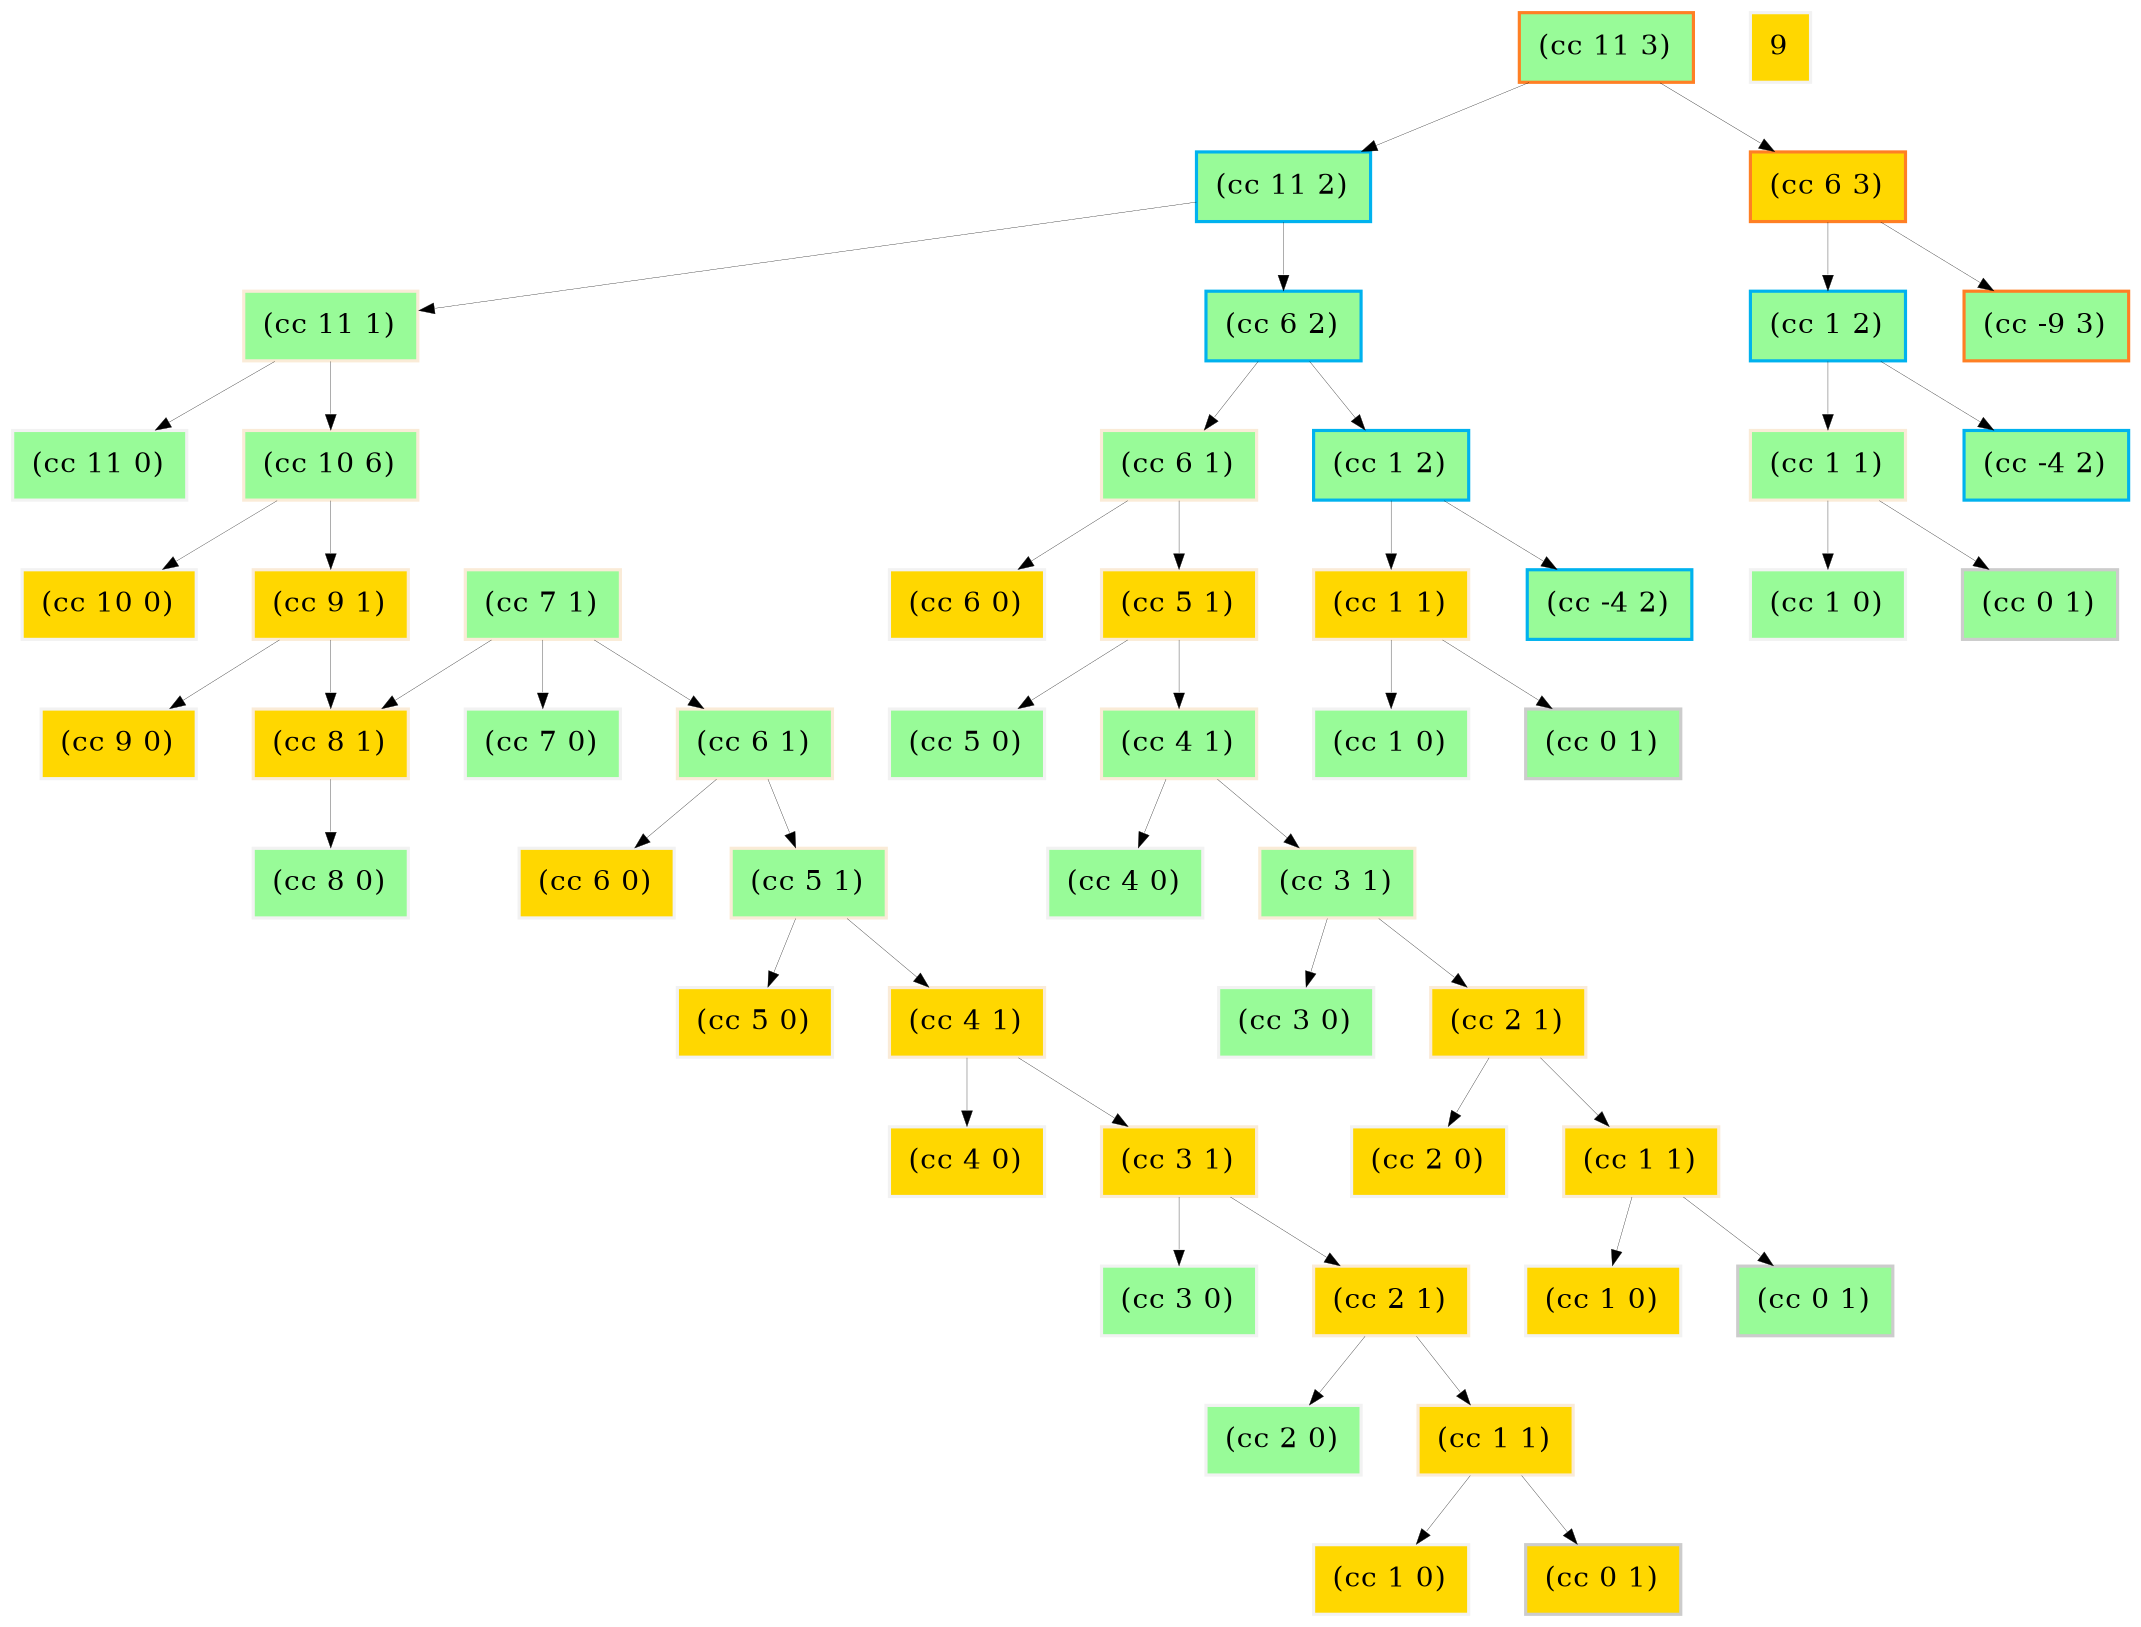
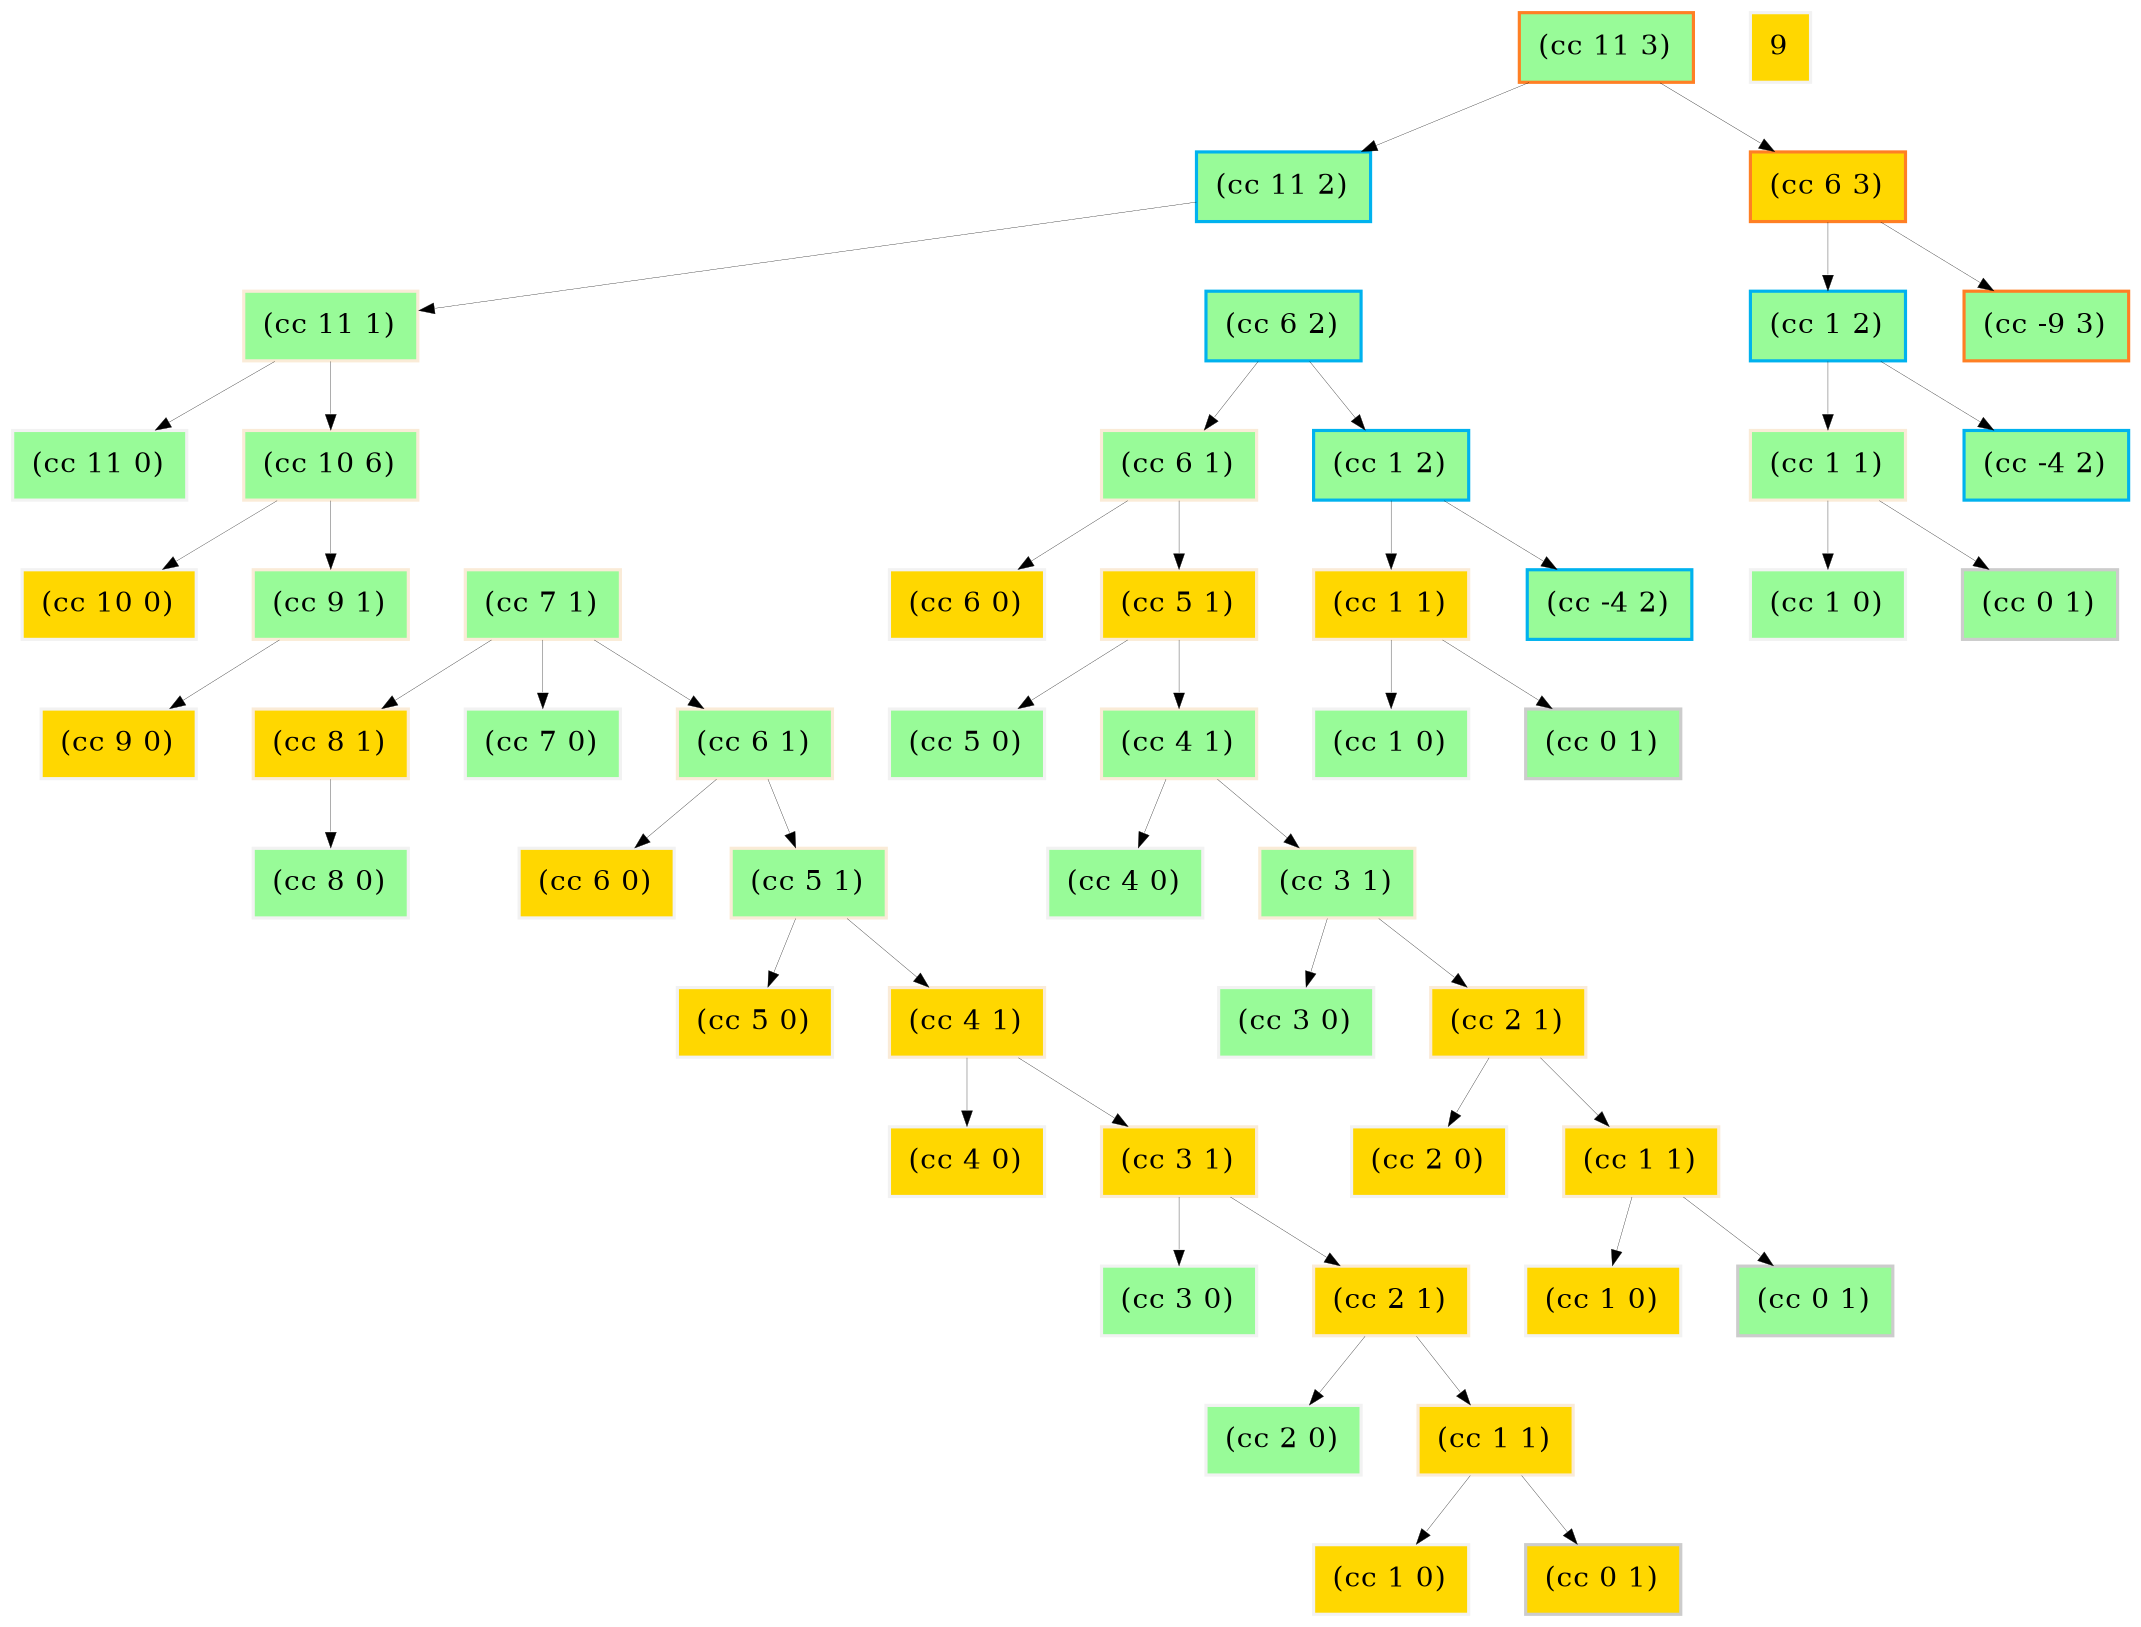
(1284, 248) -> none
(331, 605) -> (331, 605)
(331, 666) -> none
